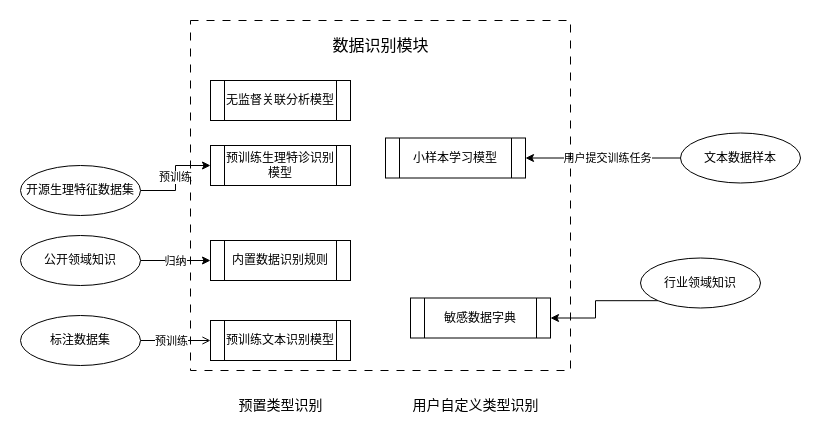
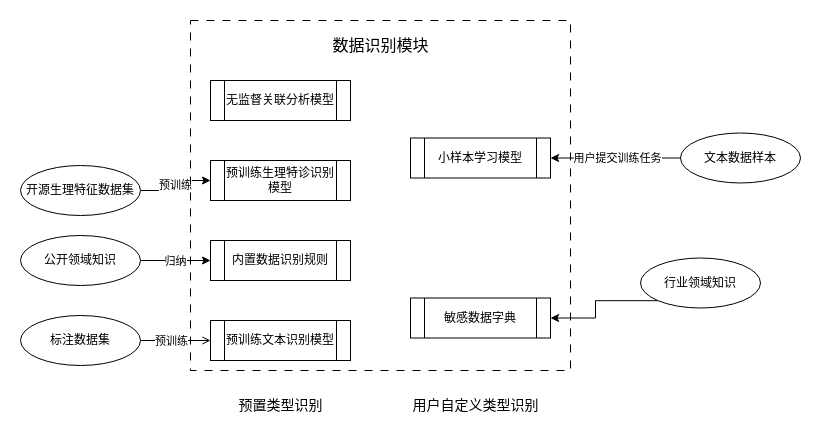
(456, 158) -> (481, 158)
(281, 166) -> (281, 181)
